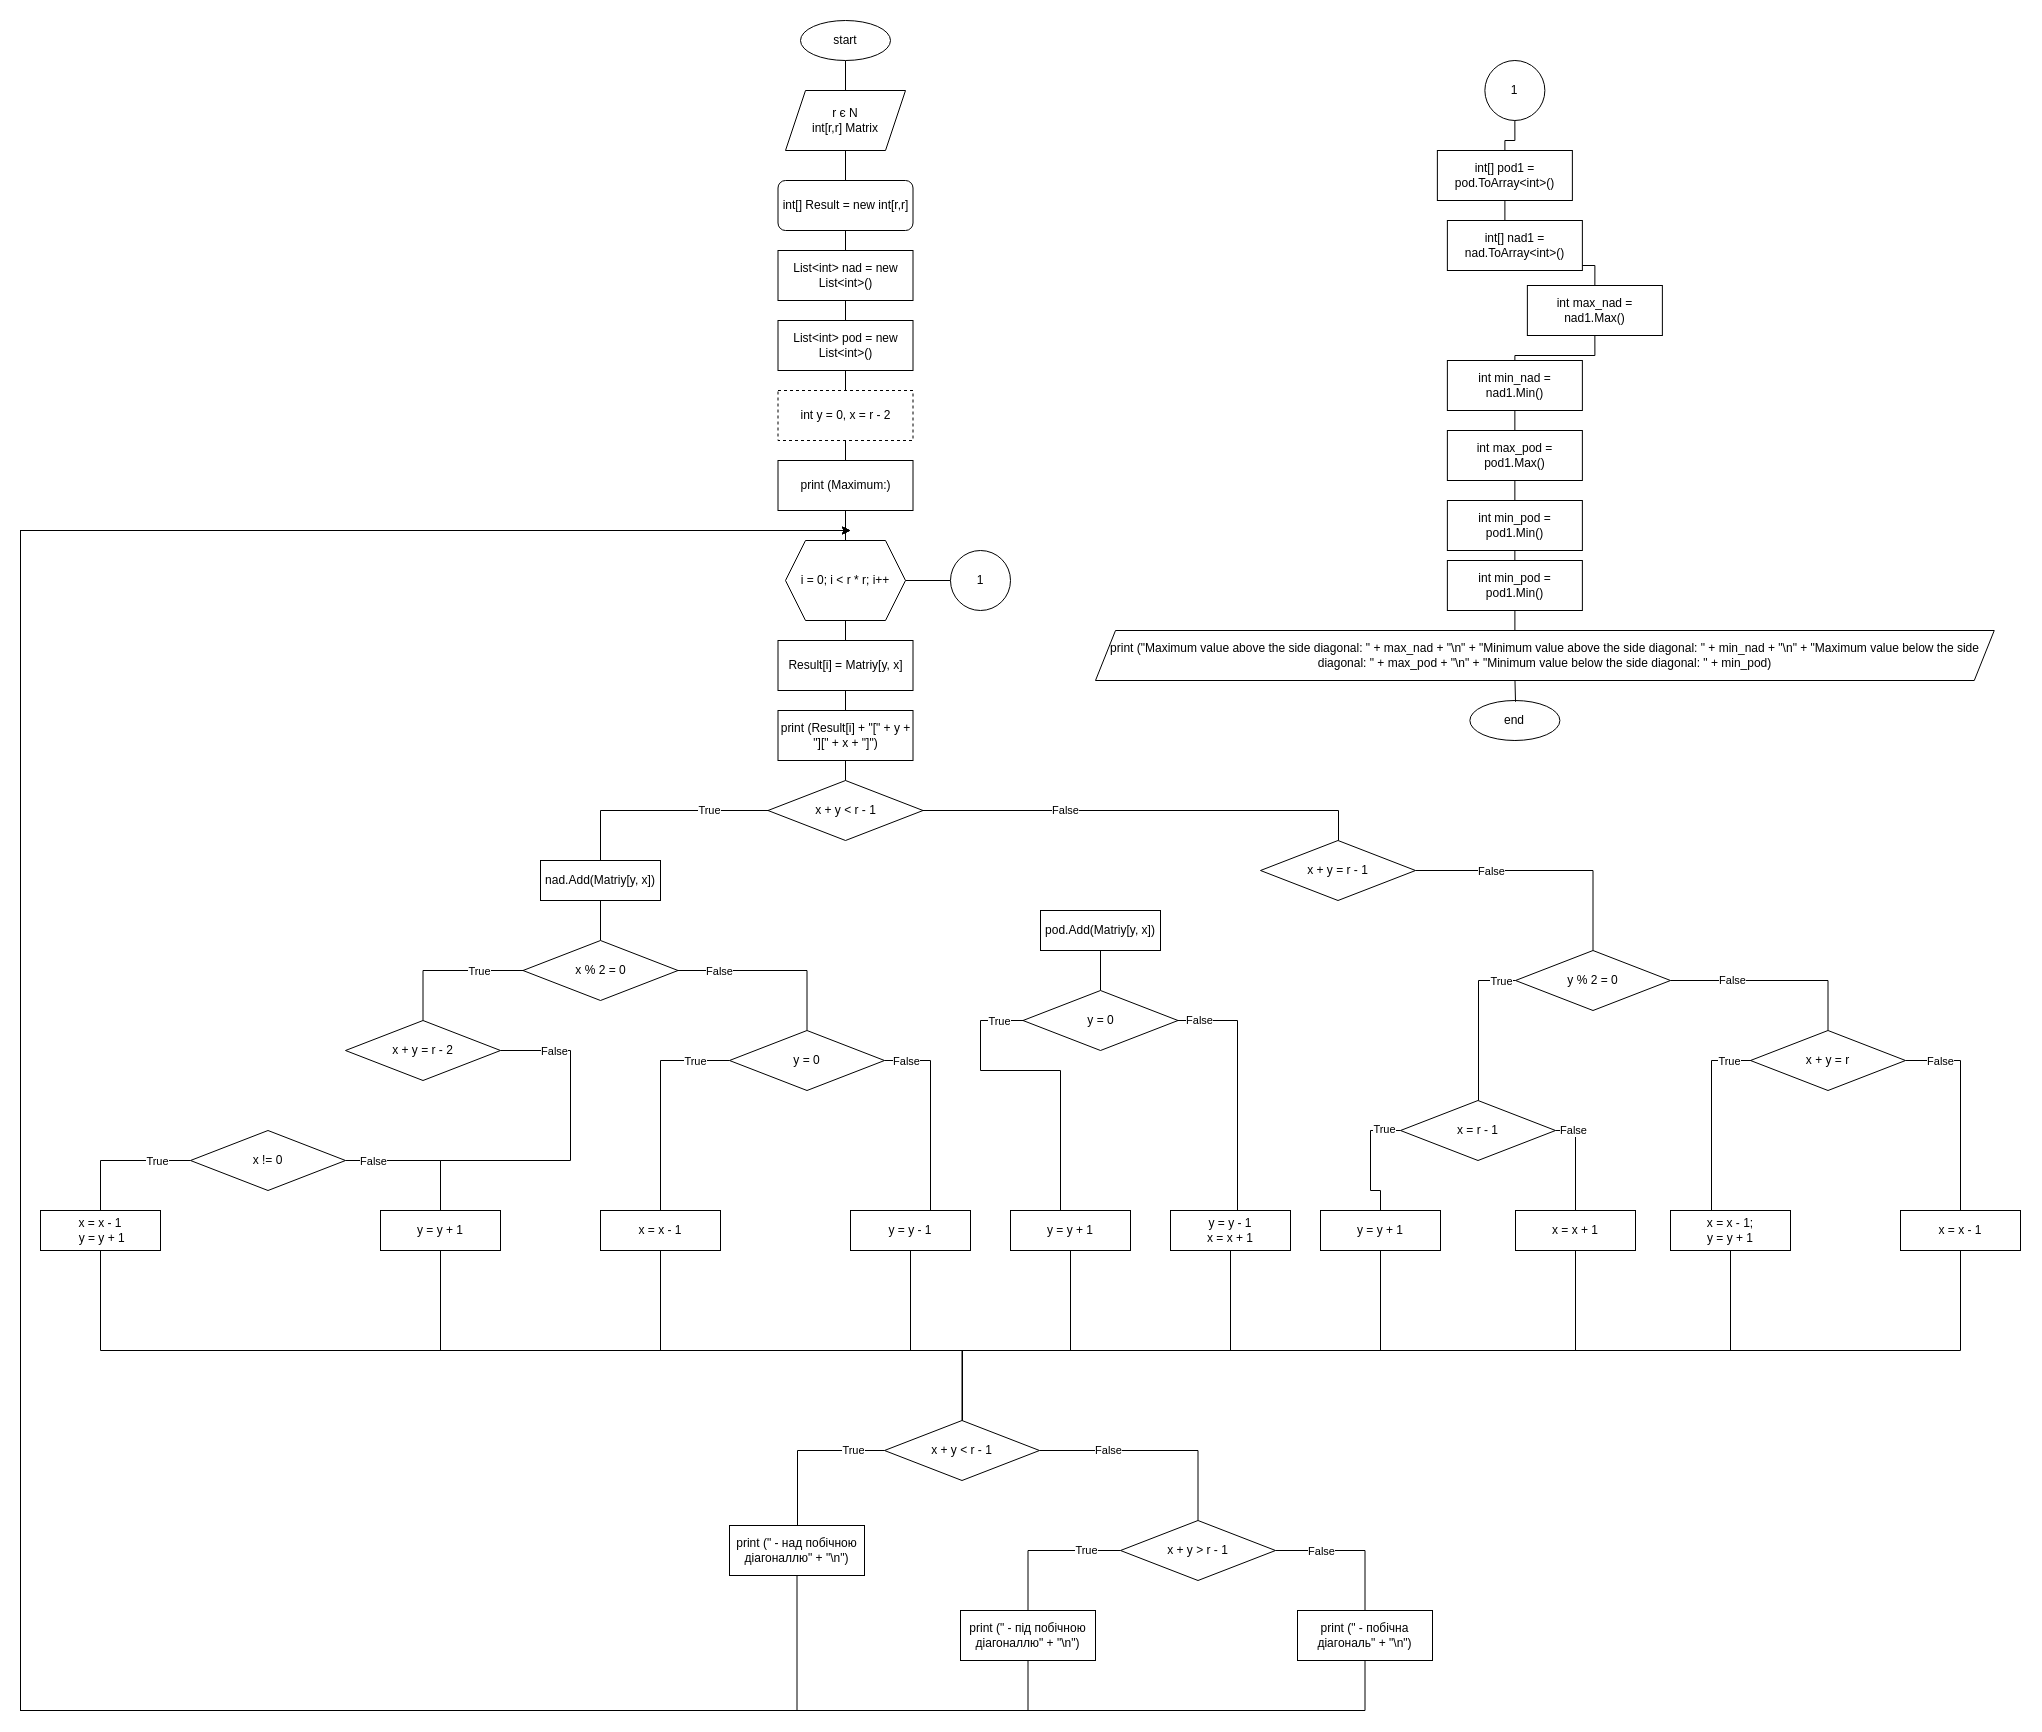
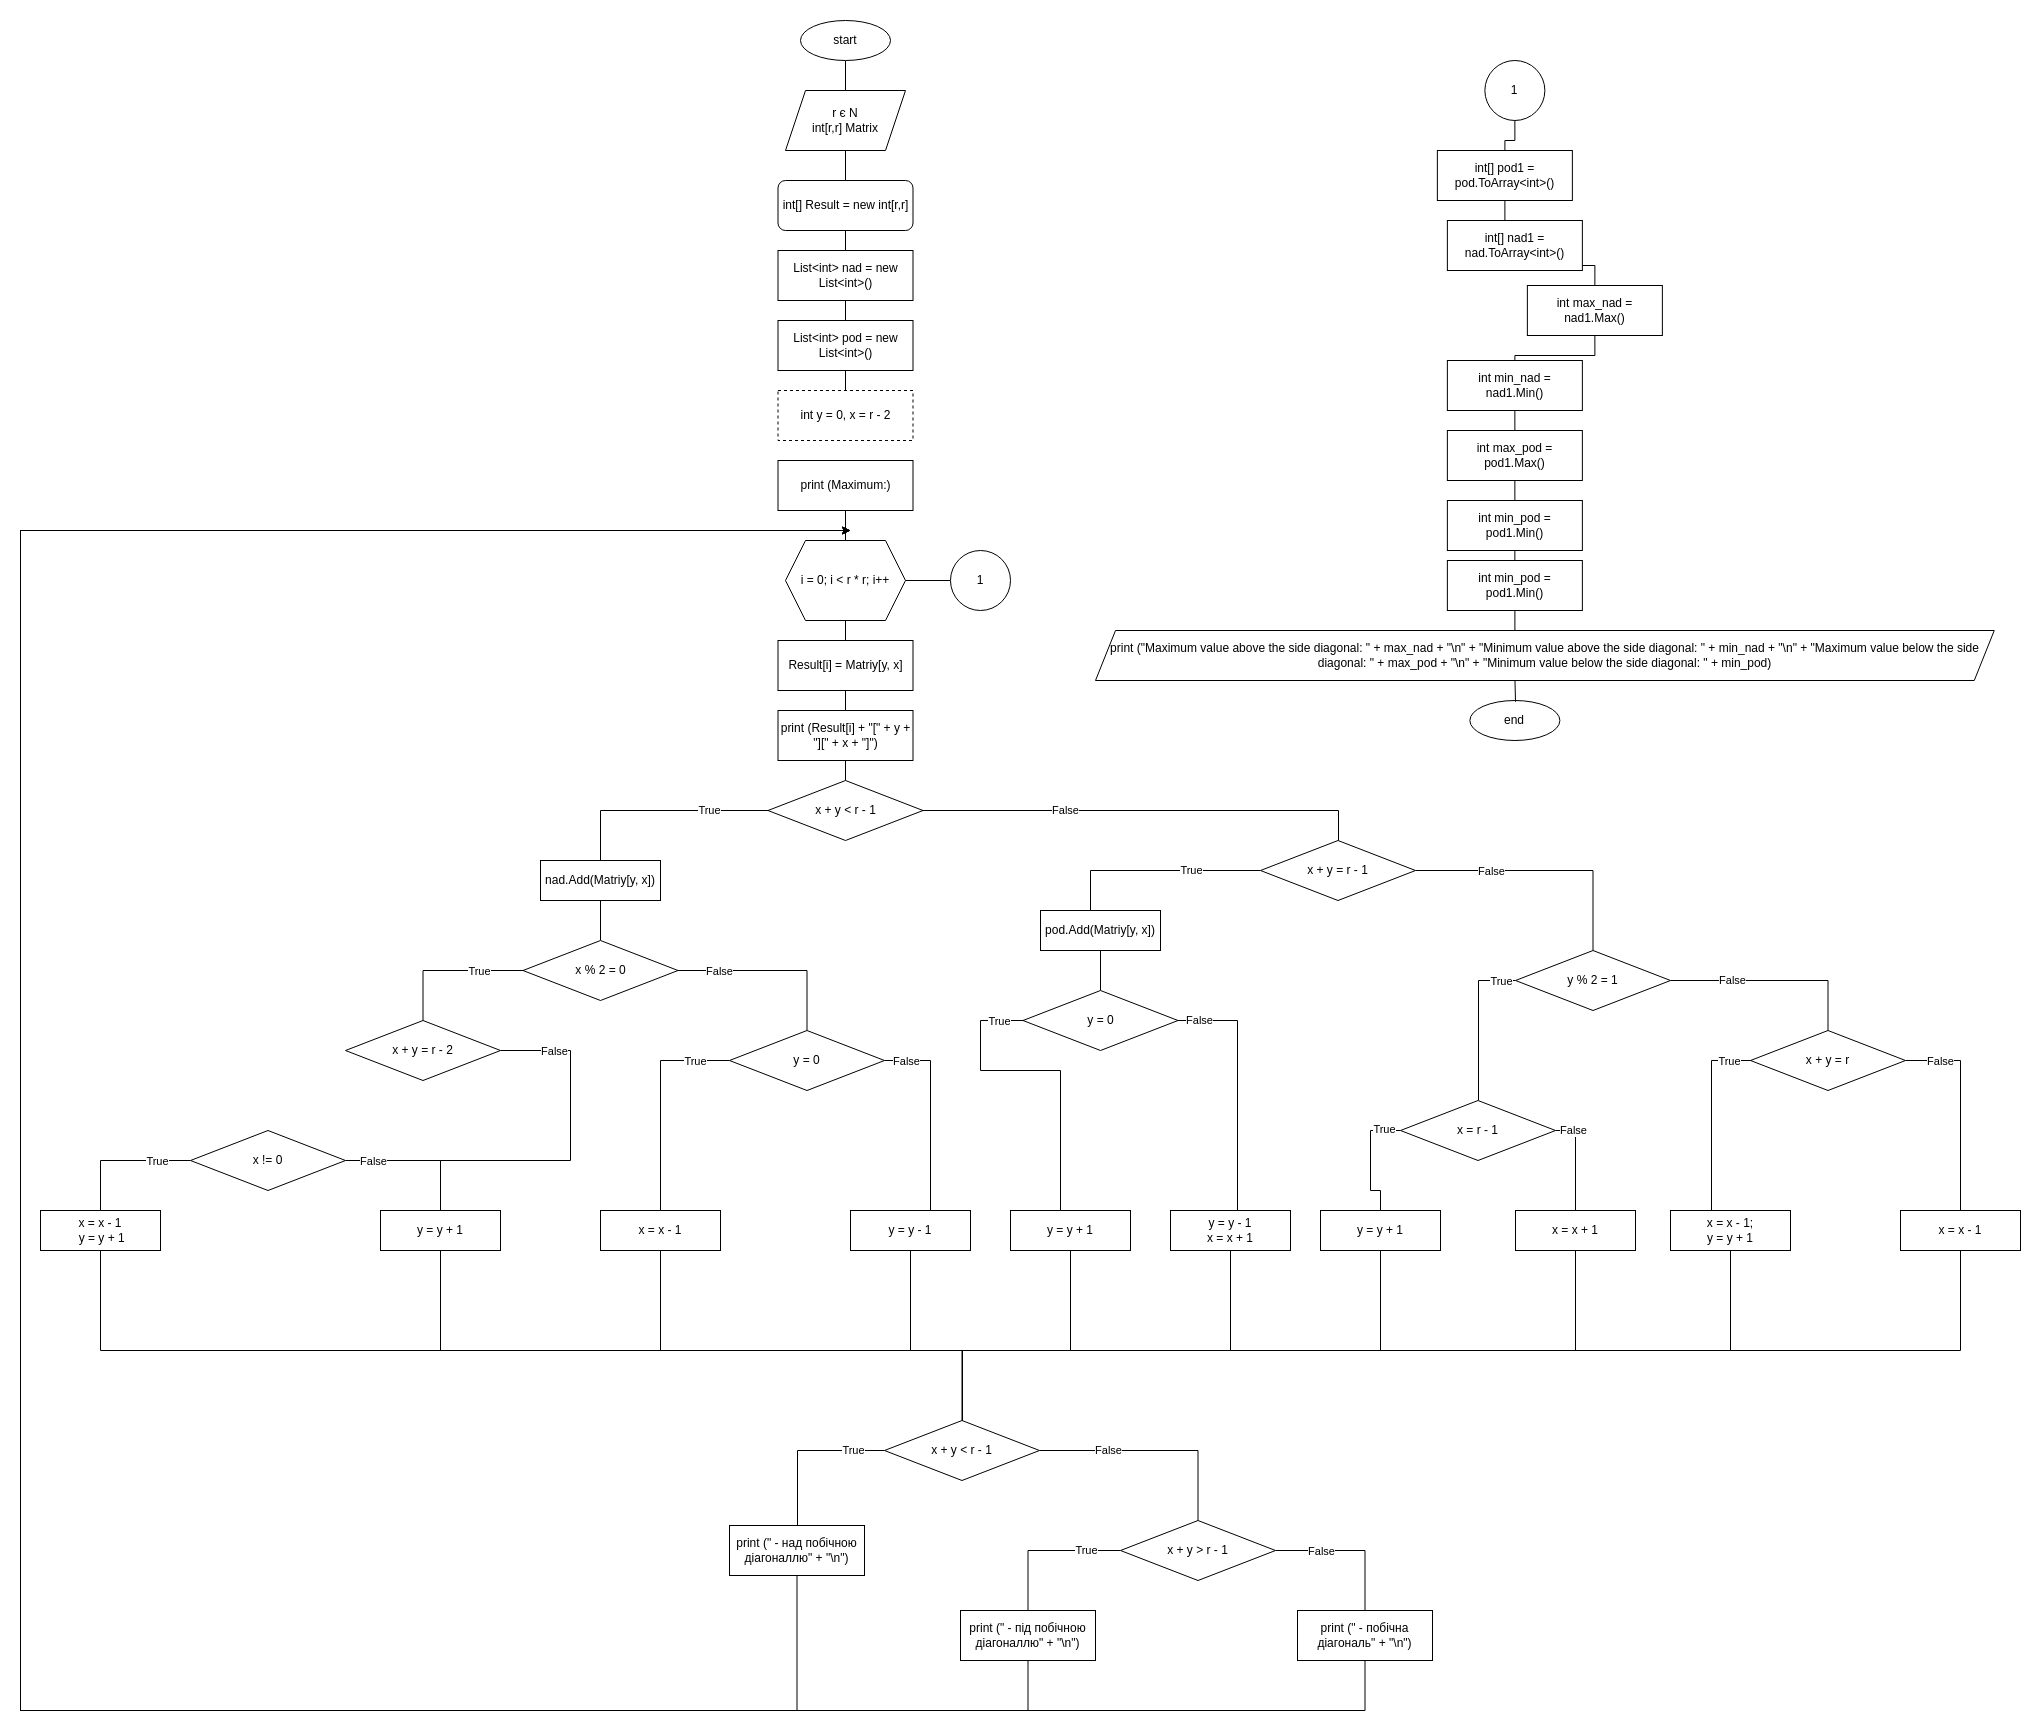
(846, 451) -> none
none -> (1155, 871)
(1593, 981) -> (1593, 981)
